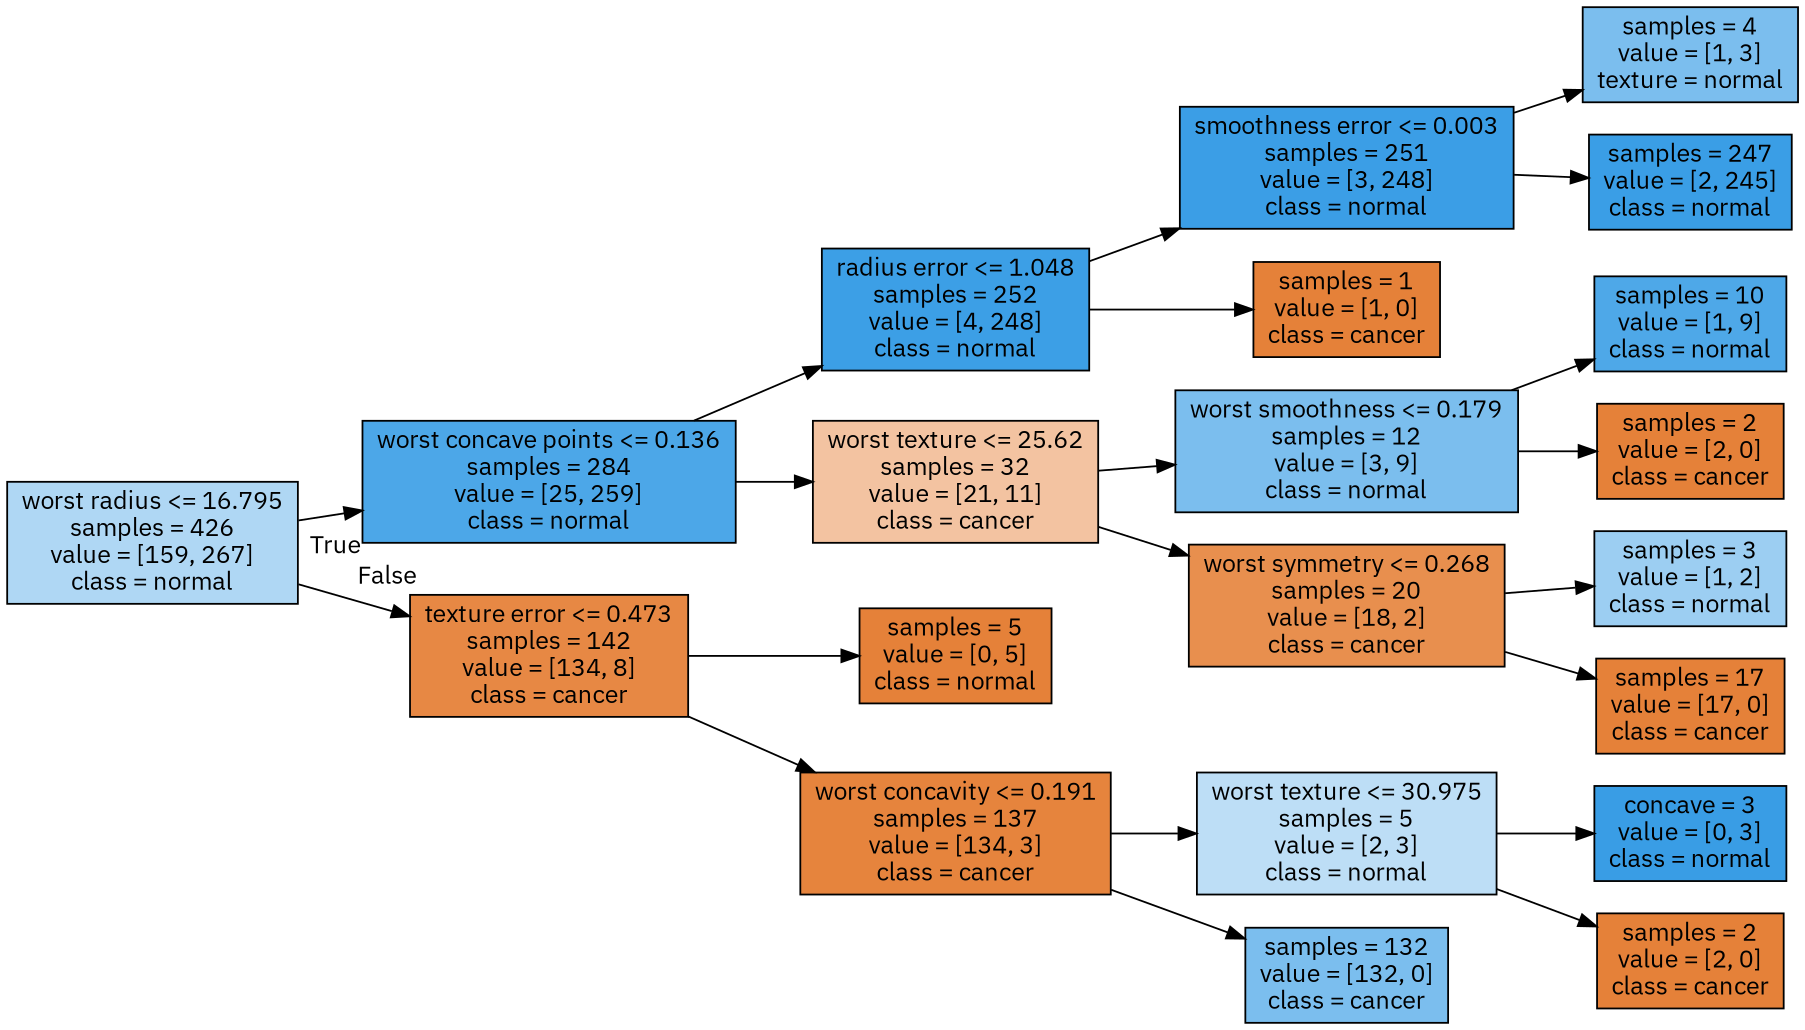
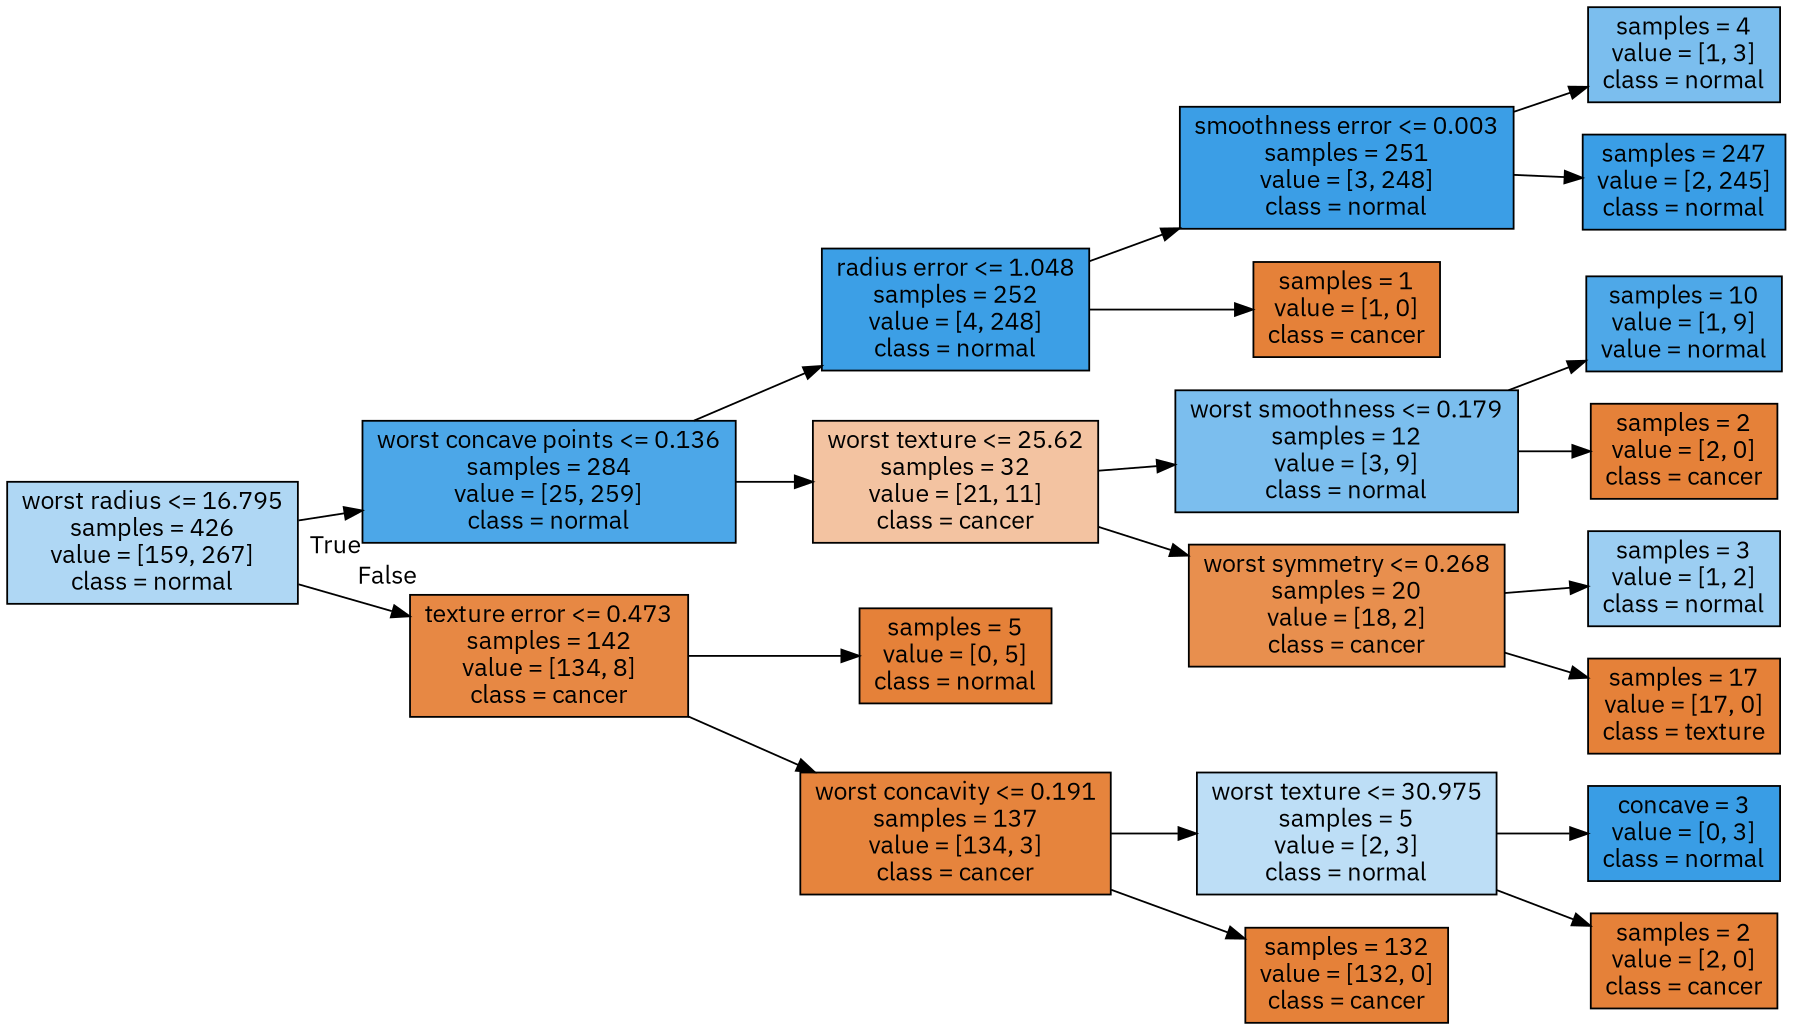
(1690, 55) -> (1684, 55)
(1690, 324) -> (1684, 324)
(1690, 706) -> (1684, 706)
(1347, 975) -> (1347, 975)
